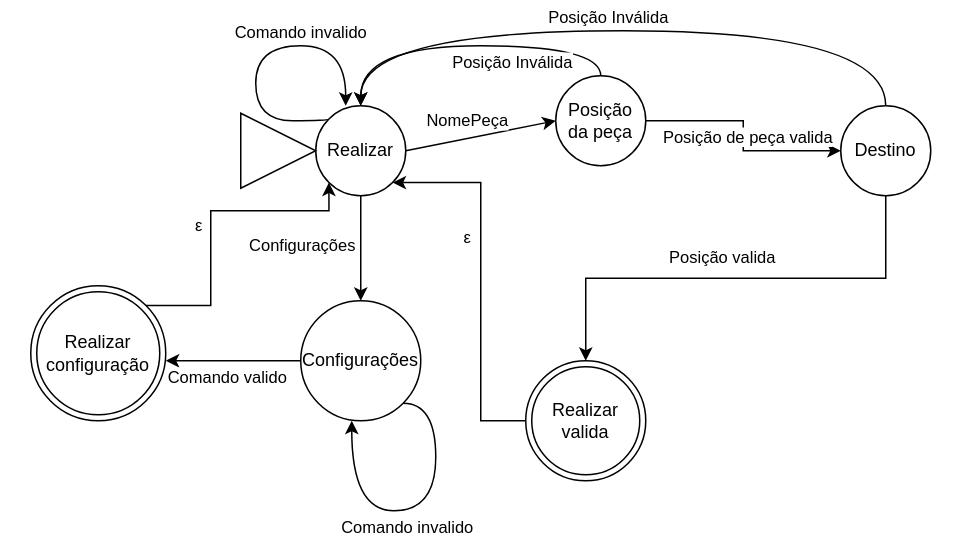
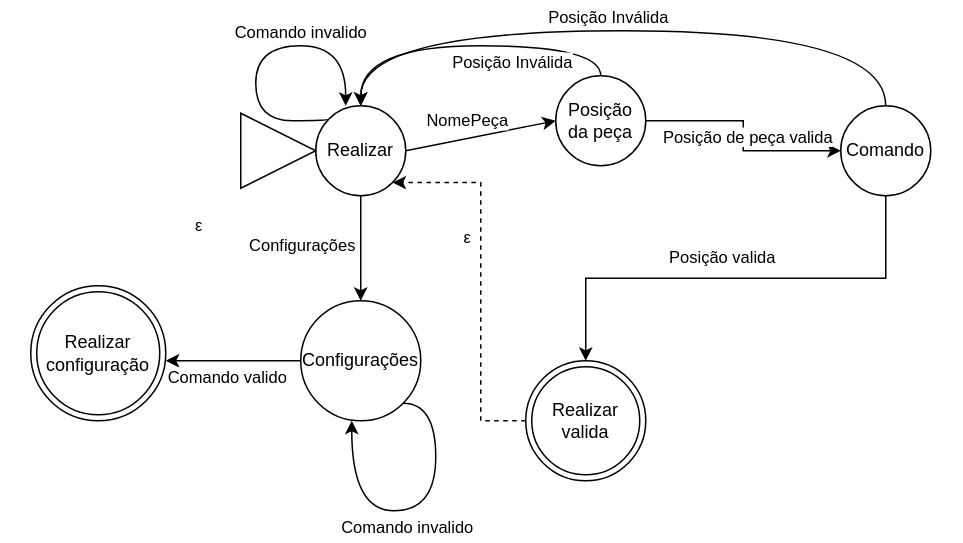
(886, 151) -> (886, 151)
(211, 222) -> none
(481, 284) -> (481, 284)
